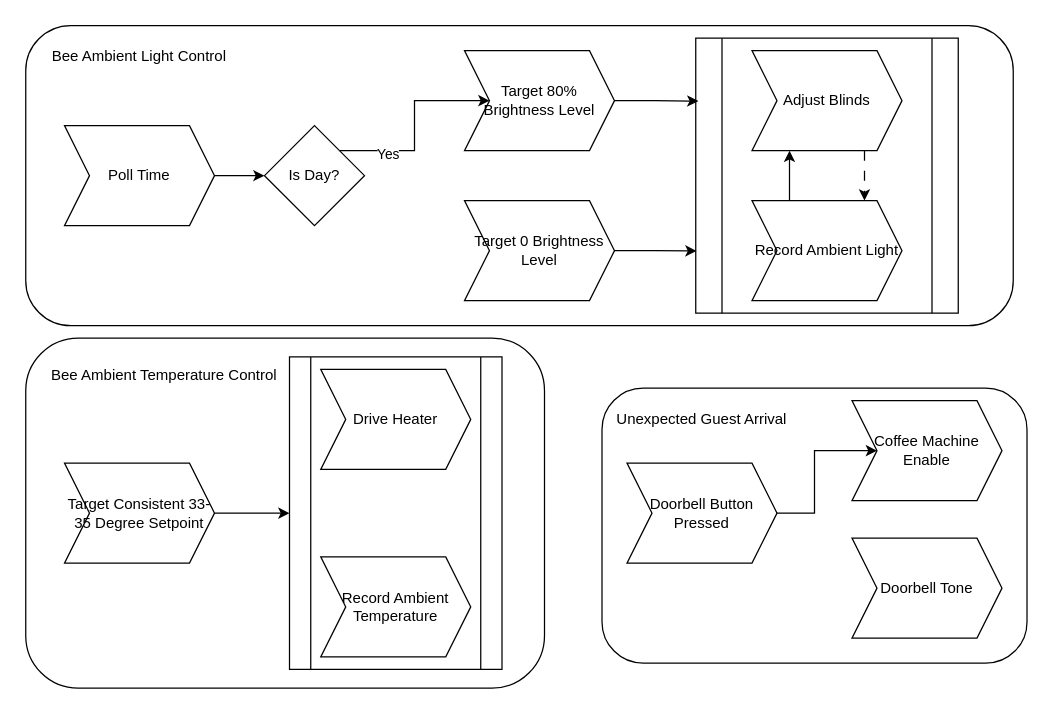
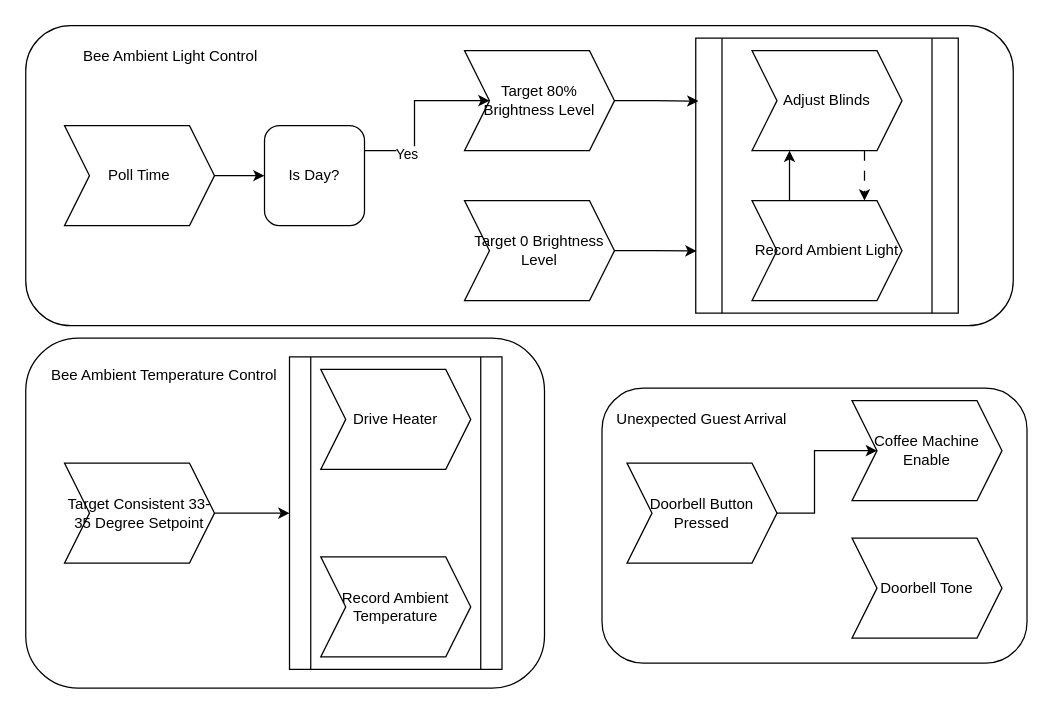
(139, 57) -> (171, 57)
(314, 176) -> (314, 176)
